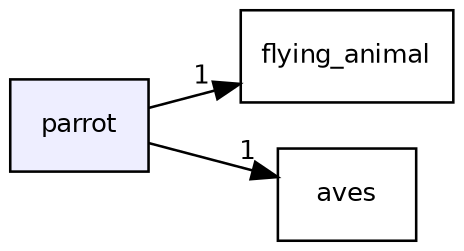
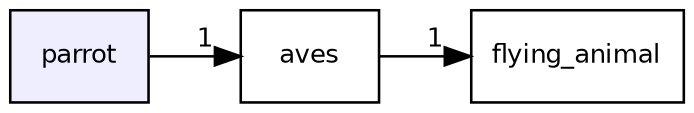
(182, 99) -> (412, 56)
